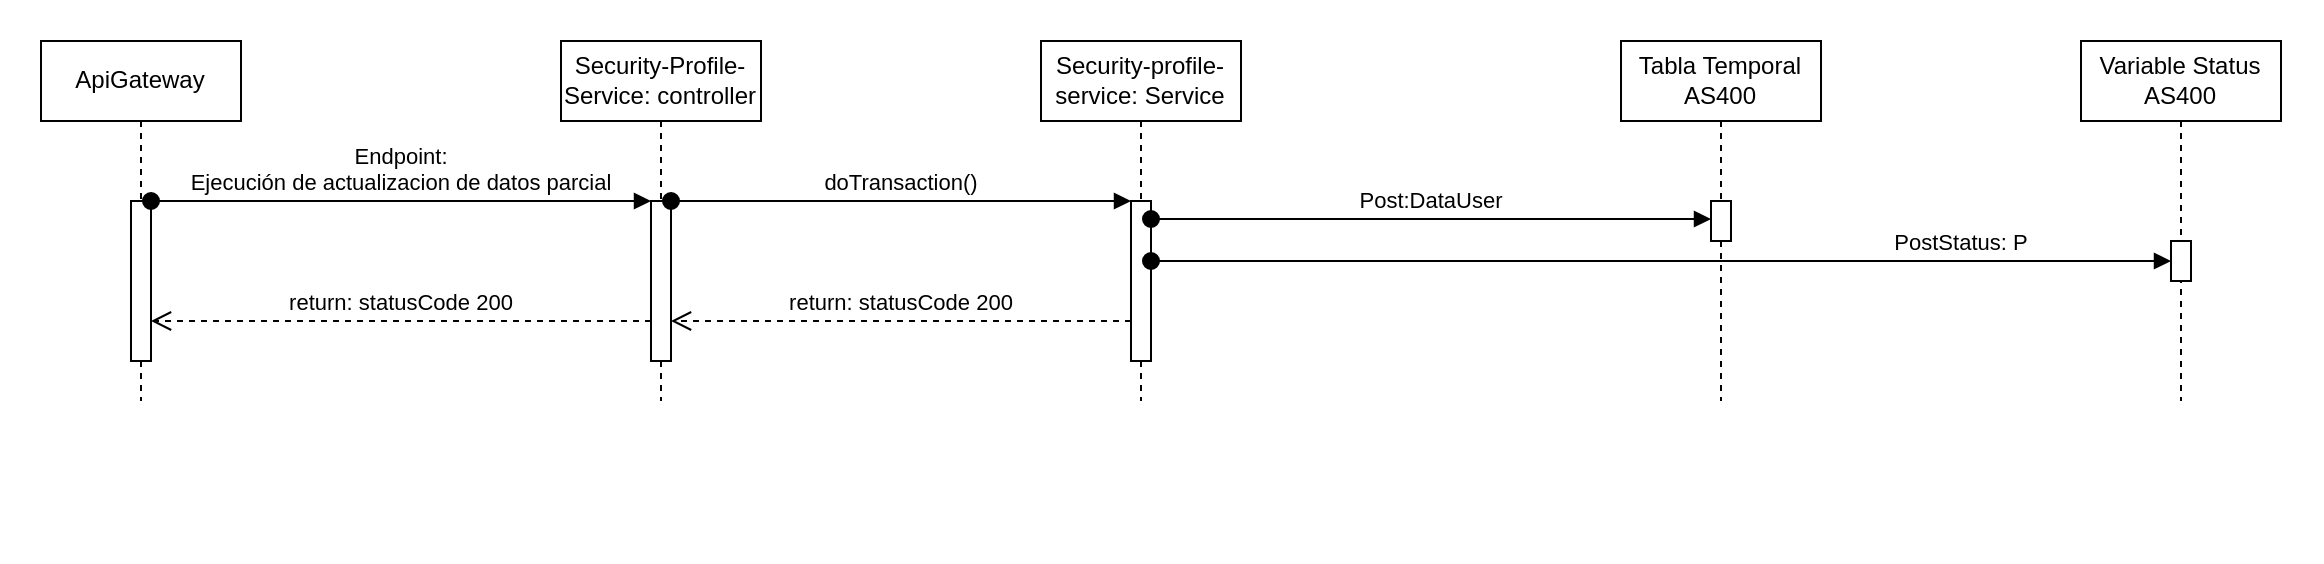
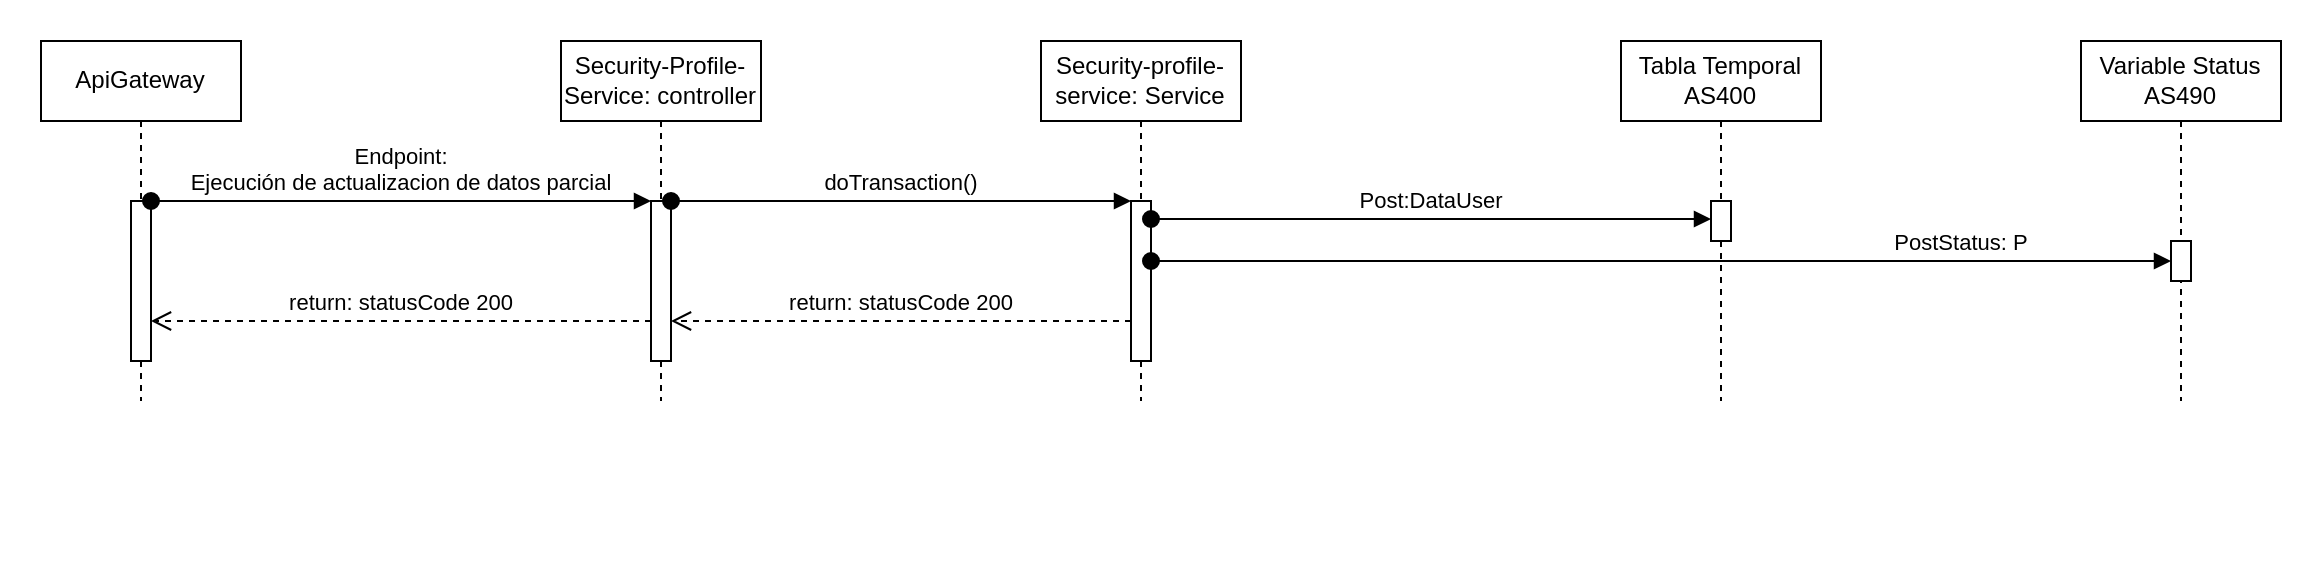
(2181, 81) -> (2181, 81)
